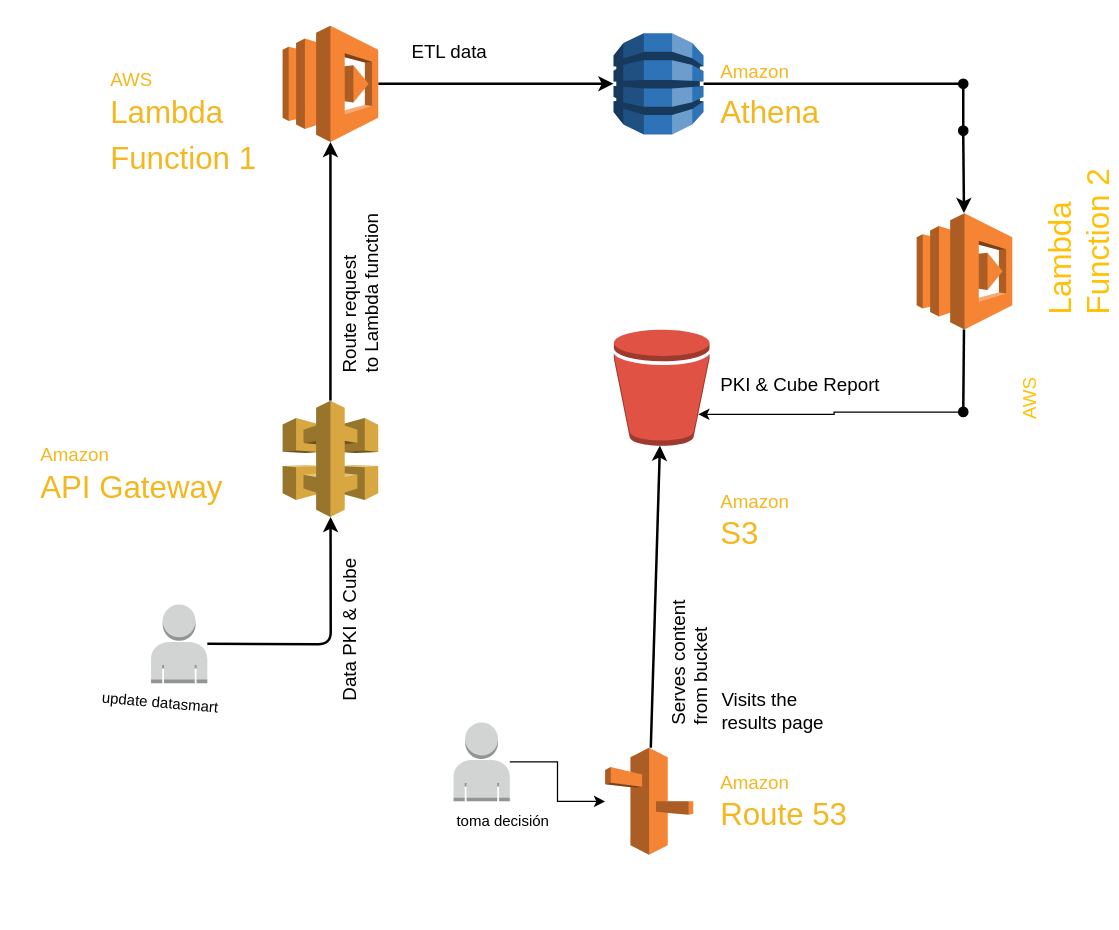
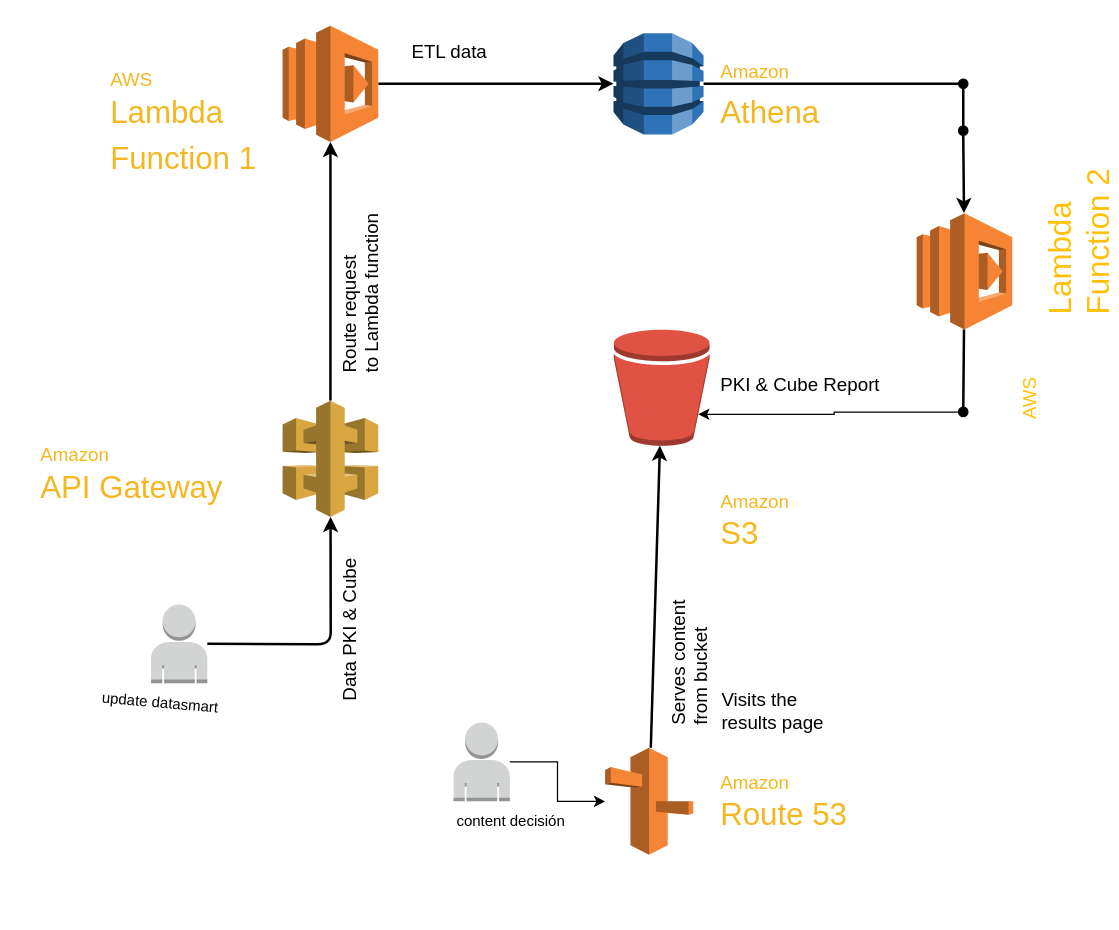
(506, 822) -> (518, 822)
